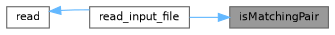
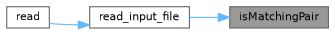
(75, 10) -> (64, 24)
